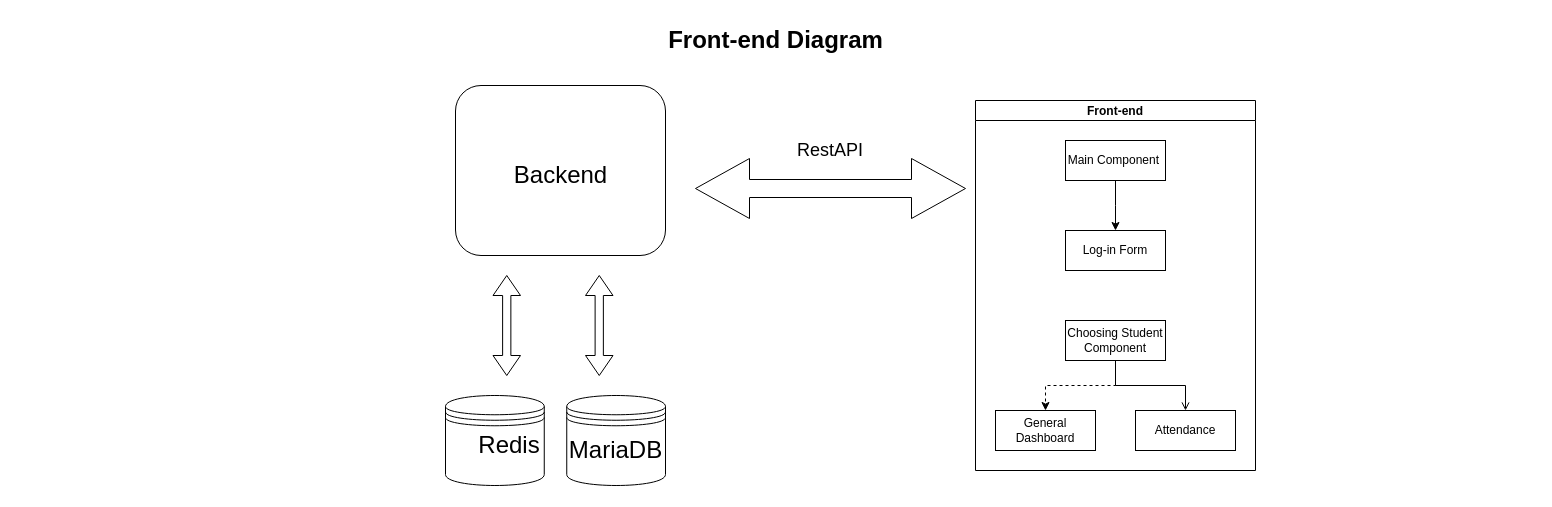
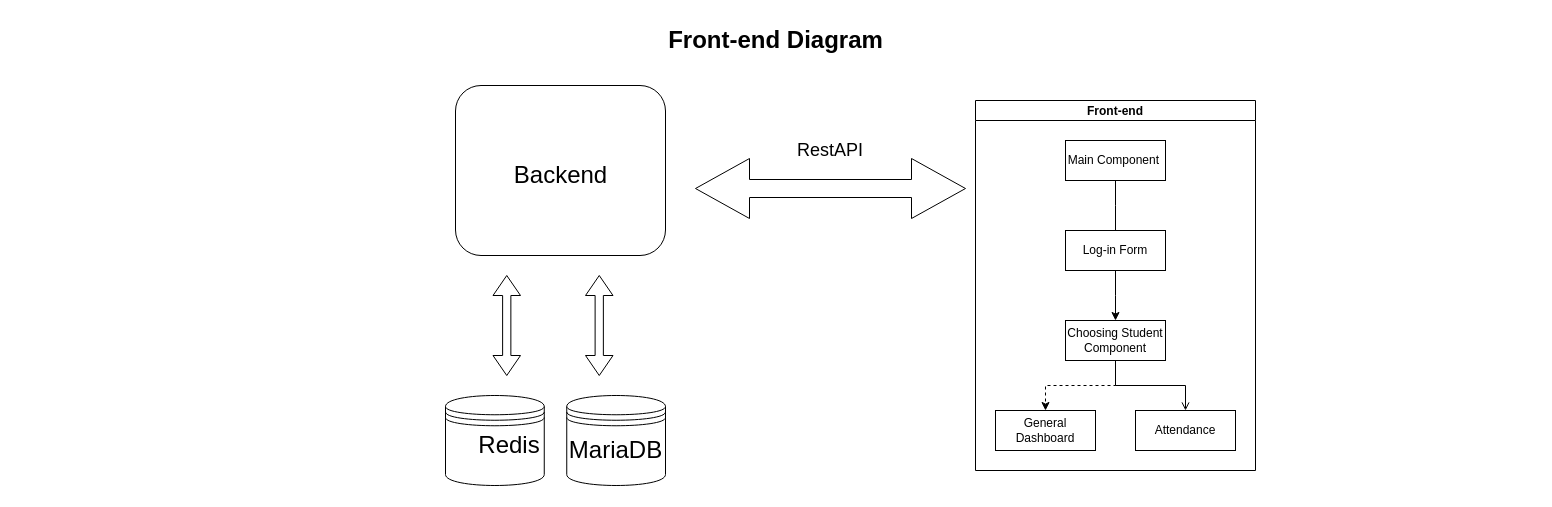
(1116, 222) -> (1116, 224)
none -> (1116, 292)
